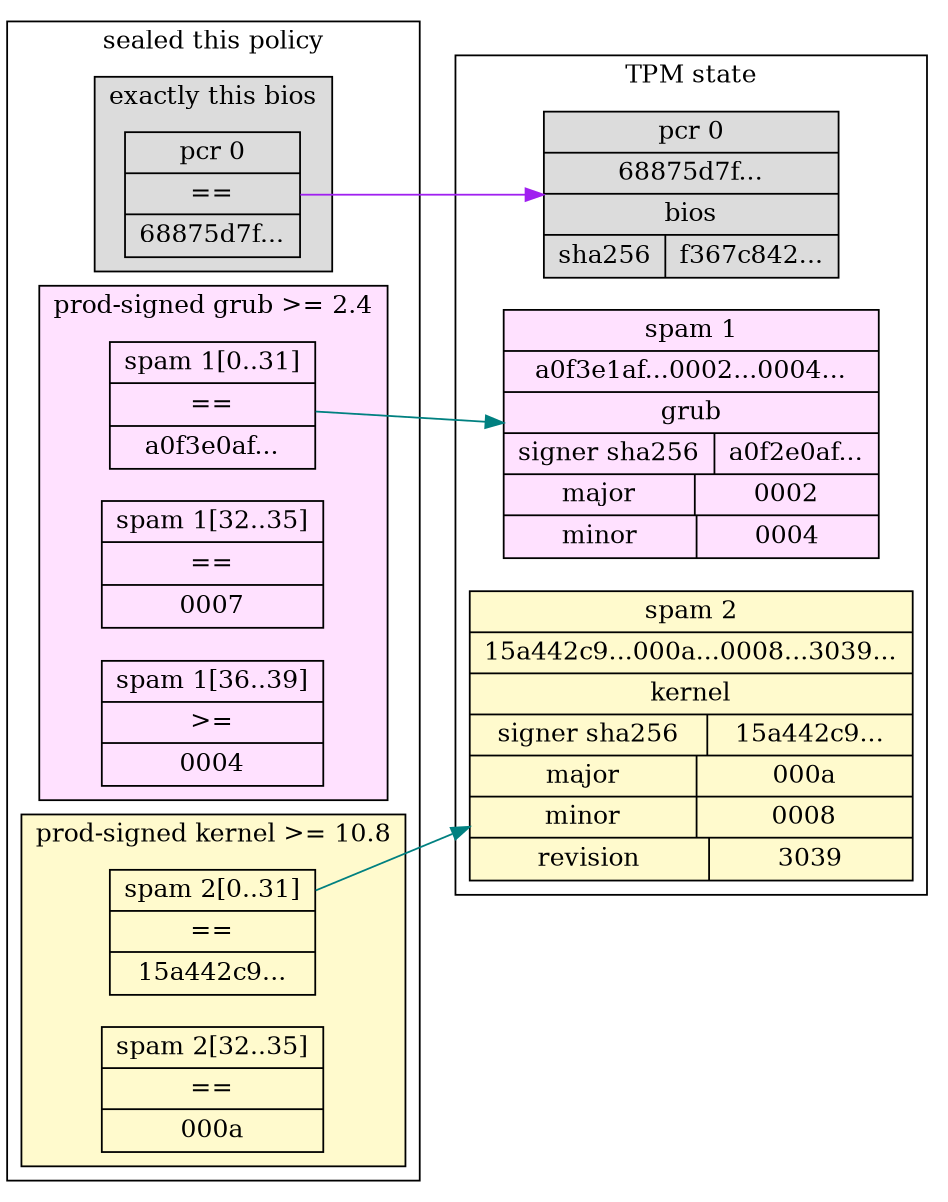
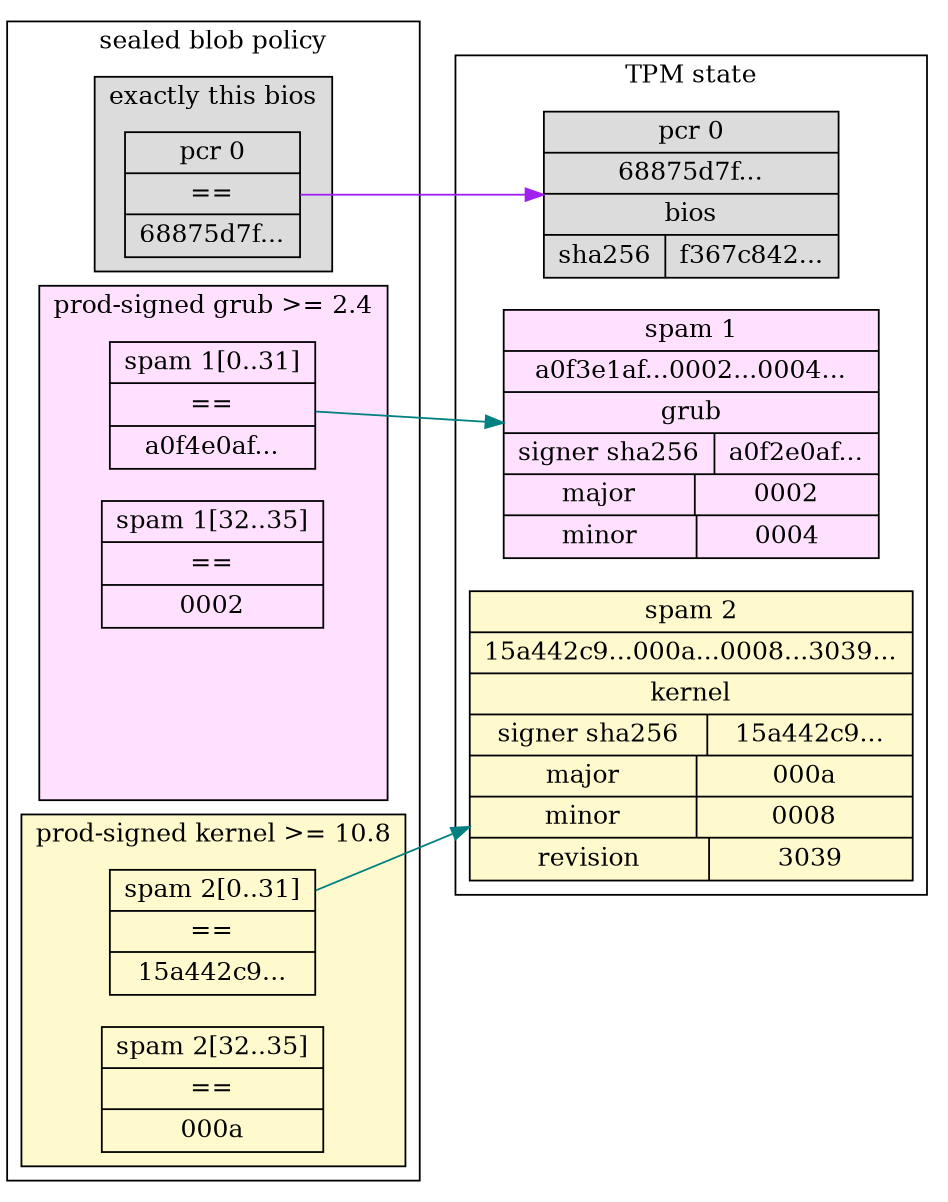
(213, 42) -> (213, 42)
(213, 447) -> (213, 447)
(213, 605) -> (213, 605)
(213, 723) -> none
